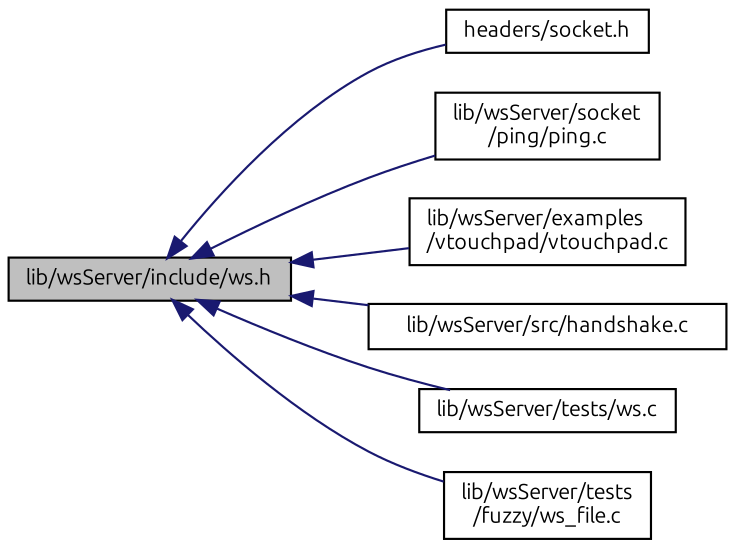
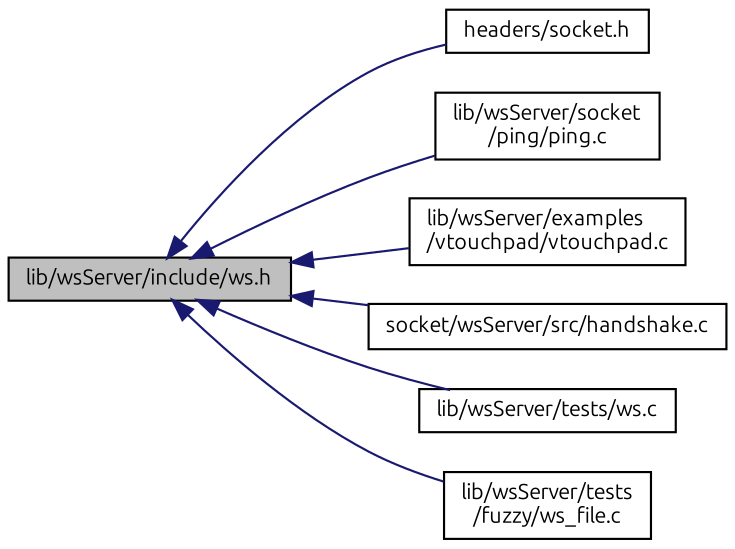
(548, 327) -> (548, 327)
